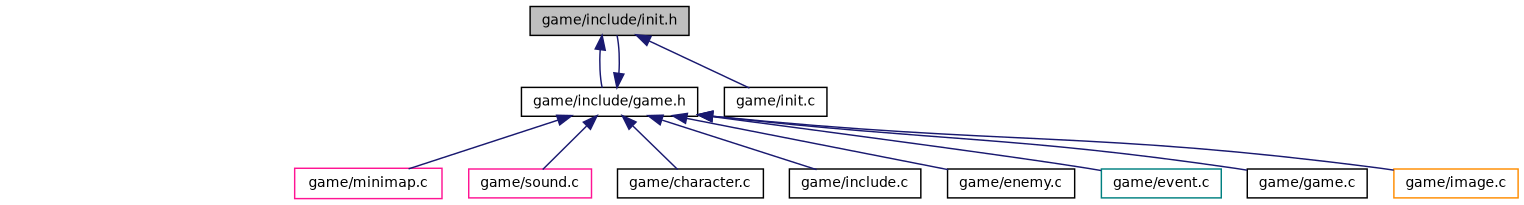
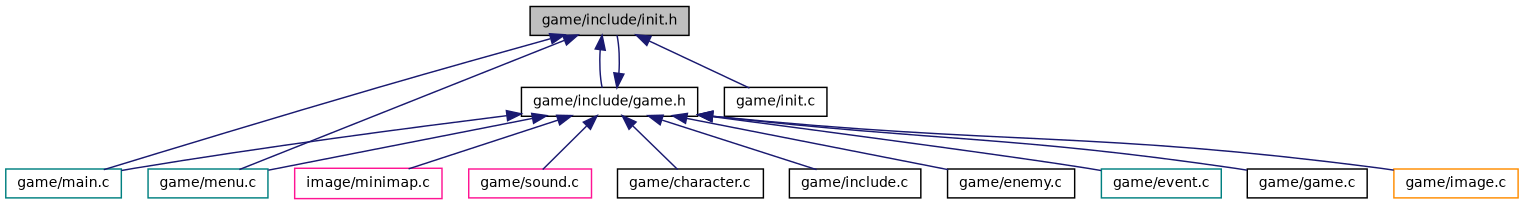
none -> (64, 183)
none -> (208, 183)
(368, 183) -> (368, 183)
